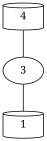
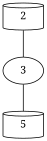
(23, 17) -> (23, 17)
(23, 125) -> (23, 125)
